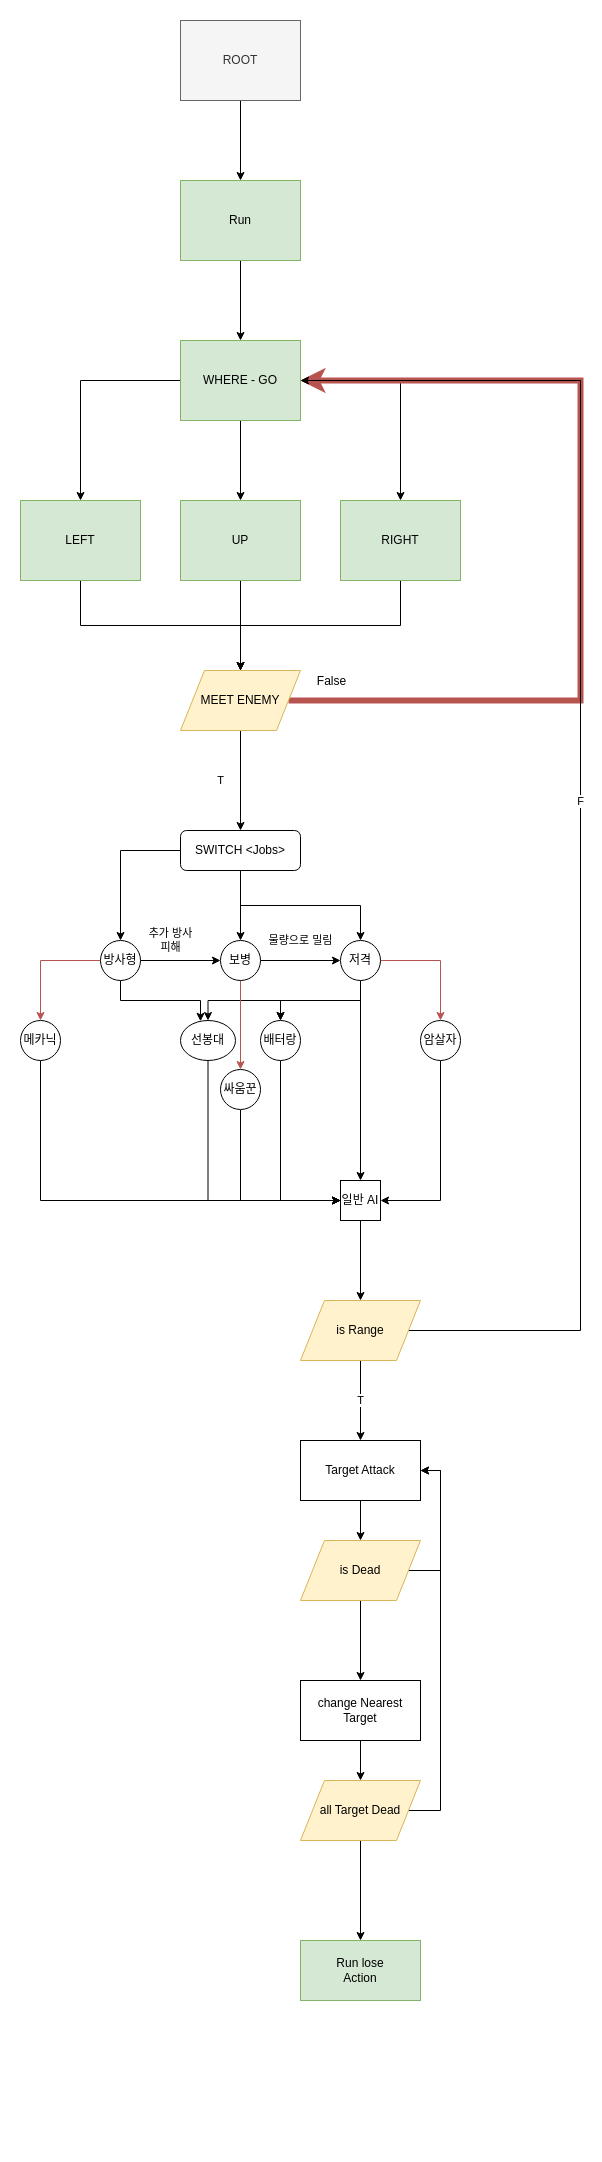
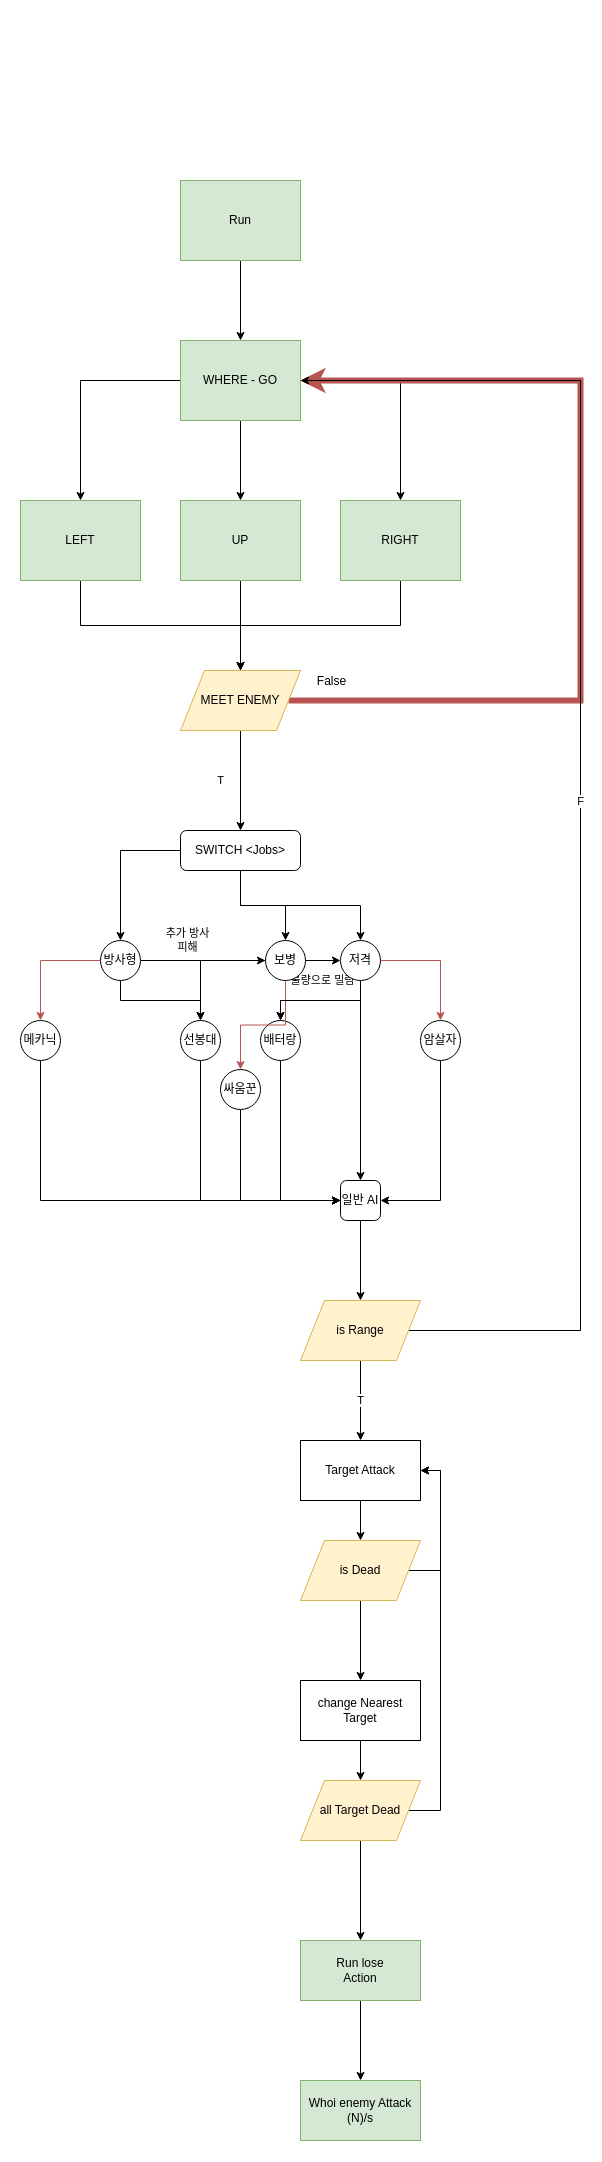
(241, 61) -> none
(241, 137) -> none
(241, 961) -> (286, 961)
(208, 1041) -> (201, 1041)
(361, 1201) -> (361, 1201)
none -> (361, 2037)
none -> (361, 2111)
